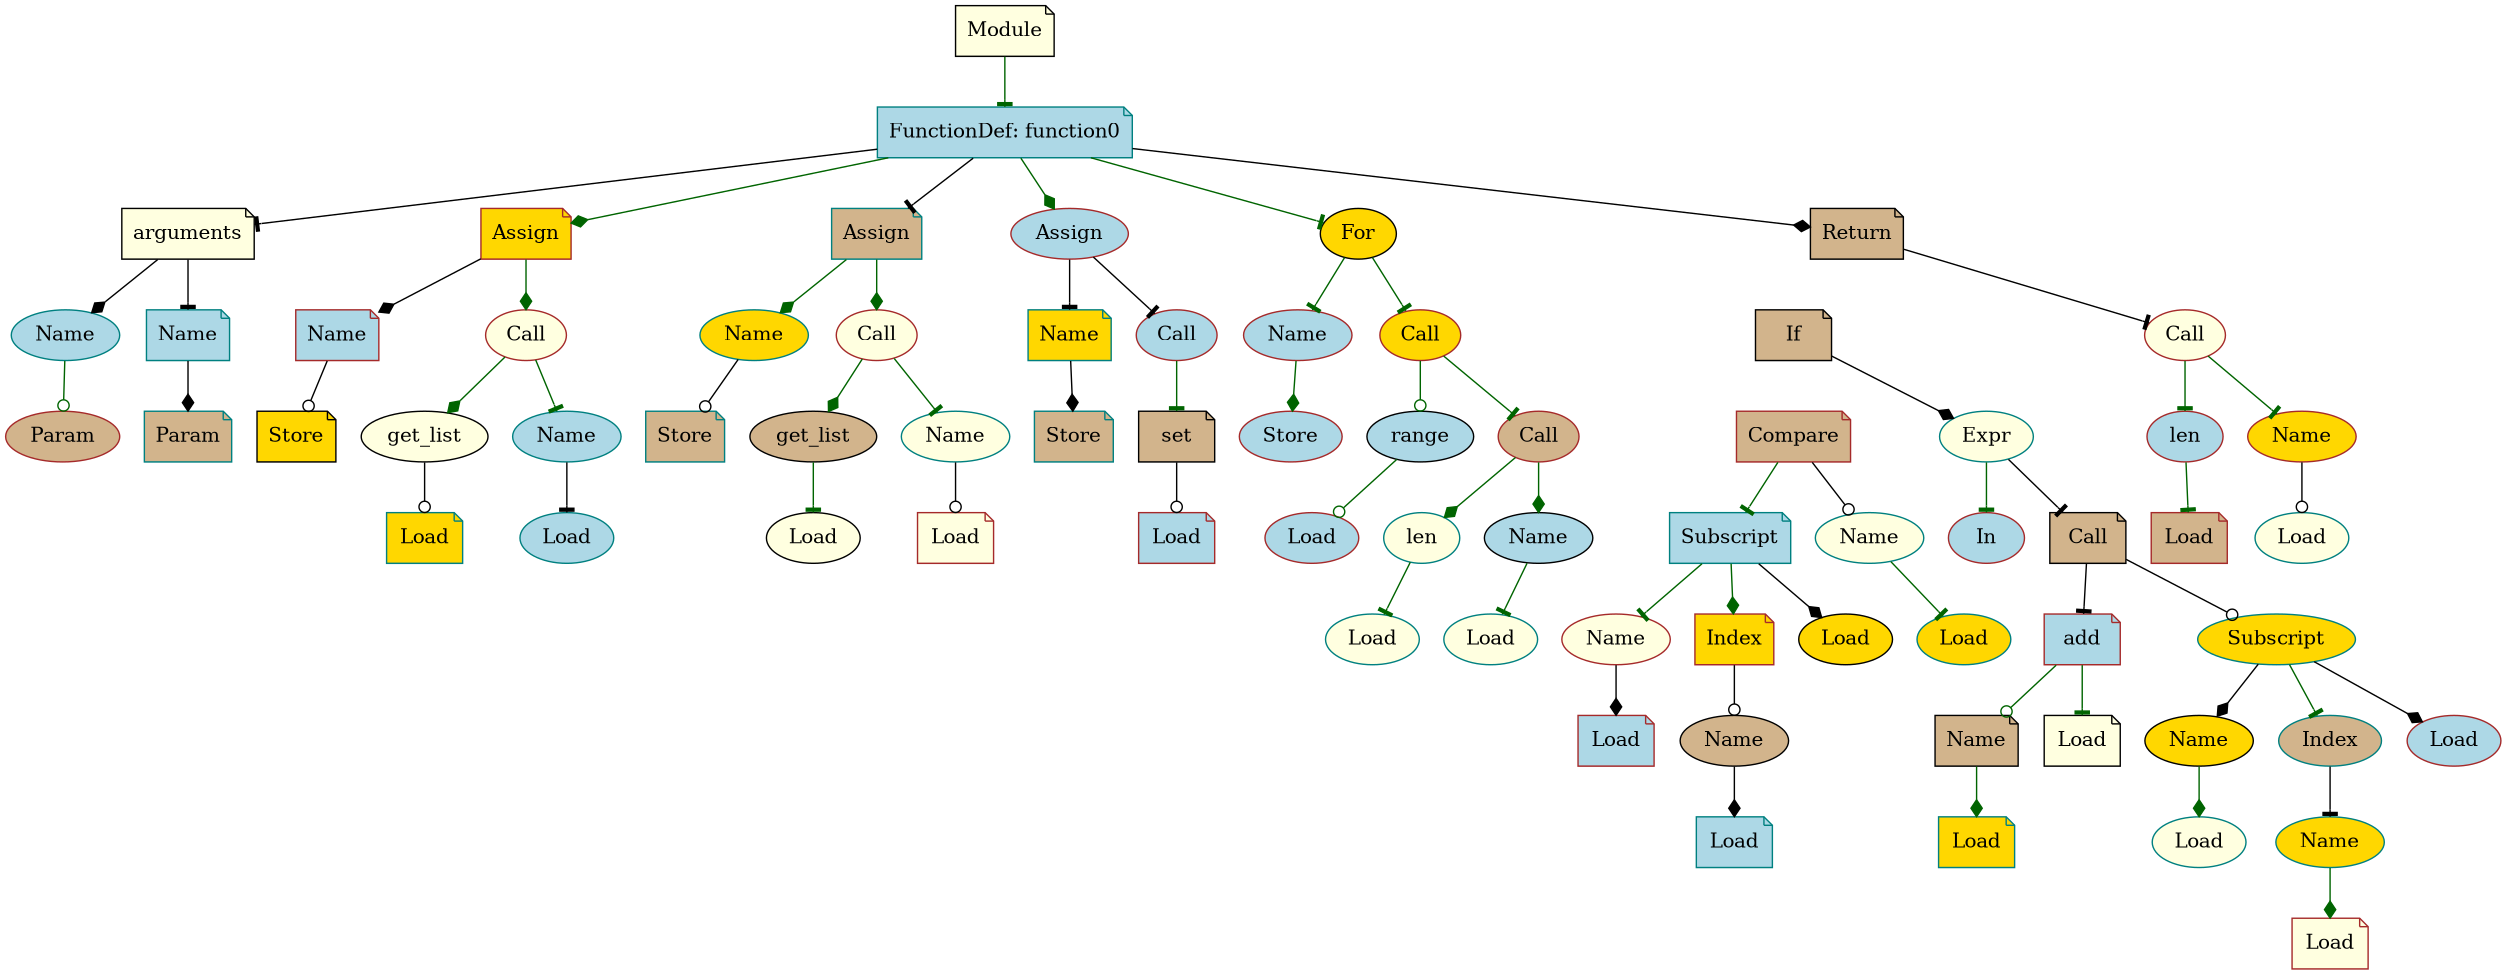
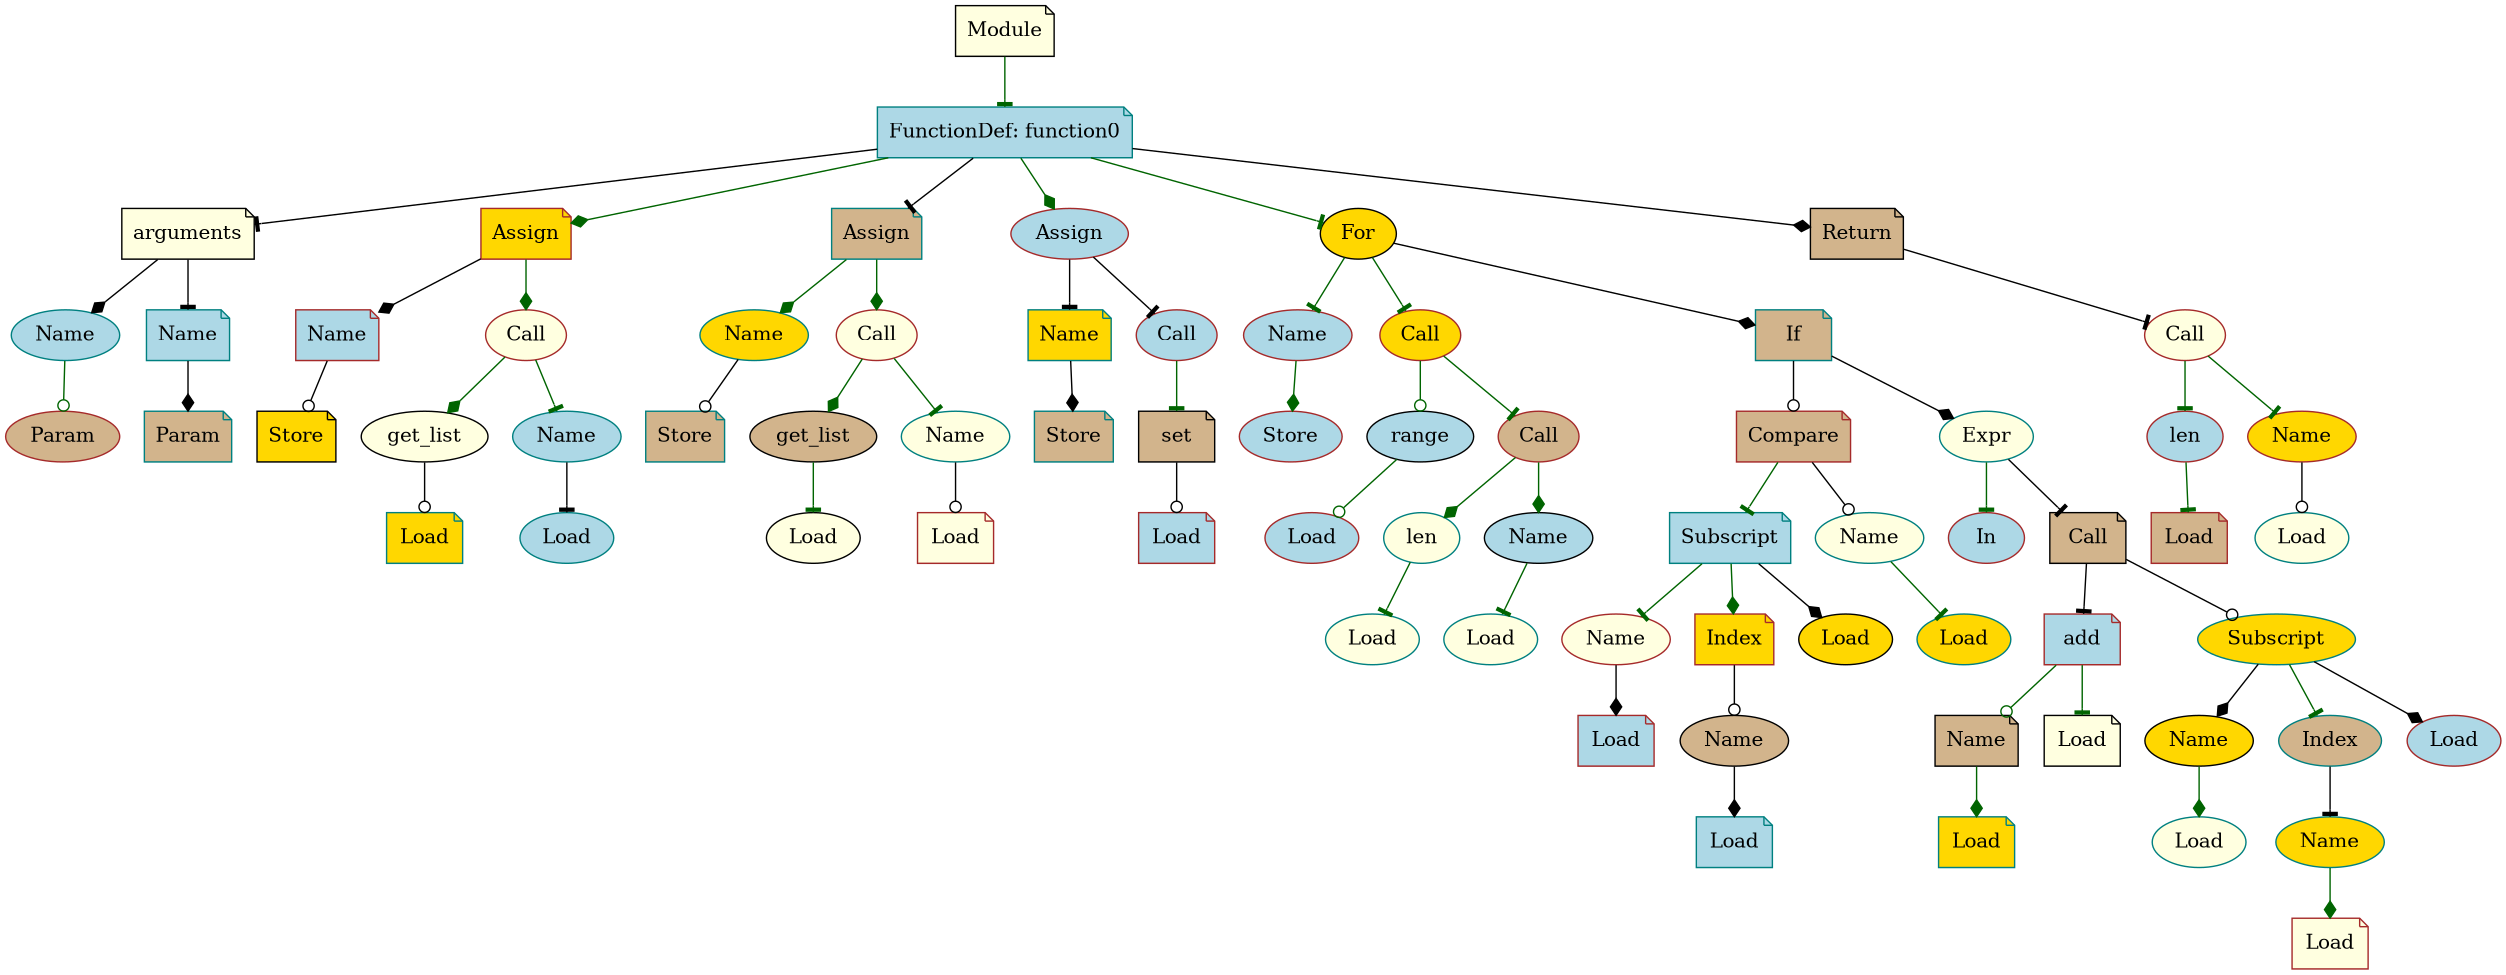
none -> (1566, 282)
(1794, 335) -> (1794, 335)
none -> (1794, 380)
